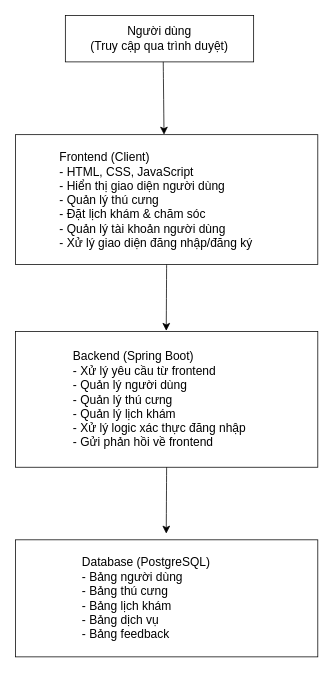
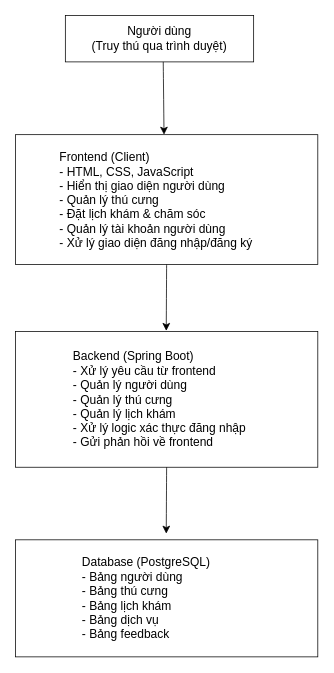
(159, 39) -> (159, 39)
